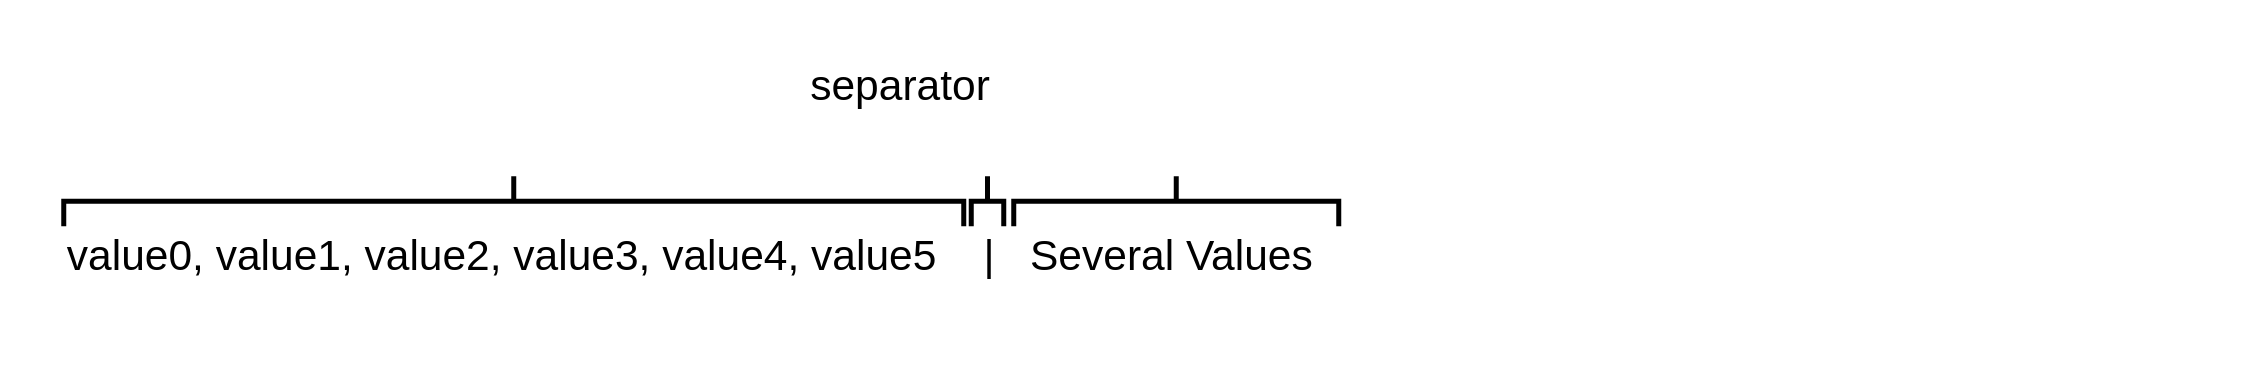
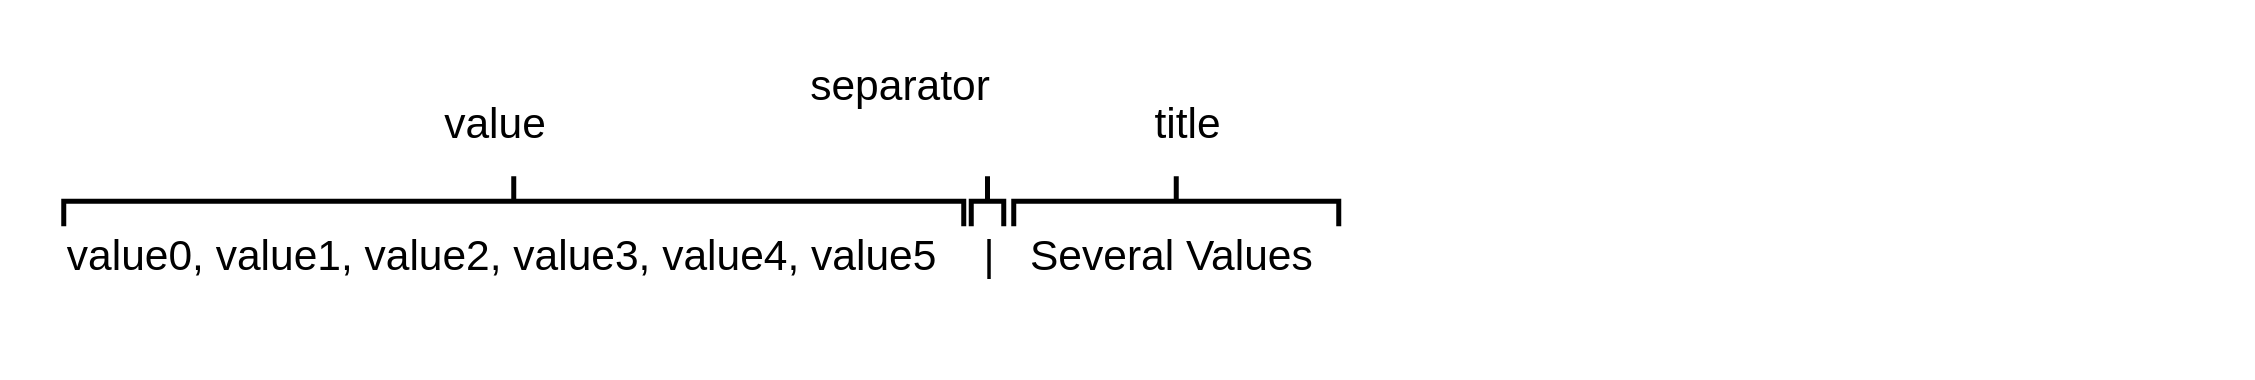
none -> (495, 126)
none -> (1189, 126)
